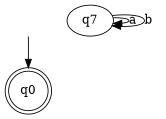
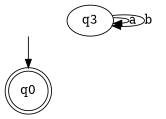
(90, 21) -> (90, 21)
